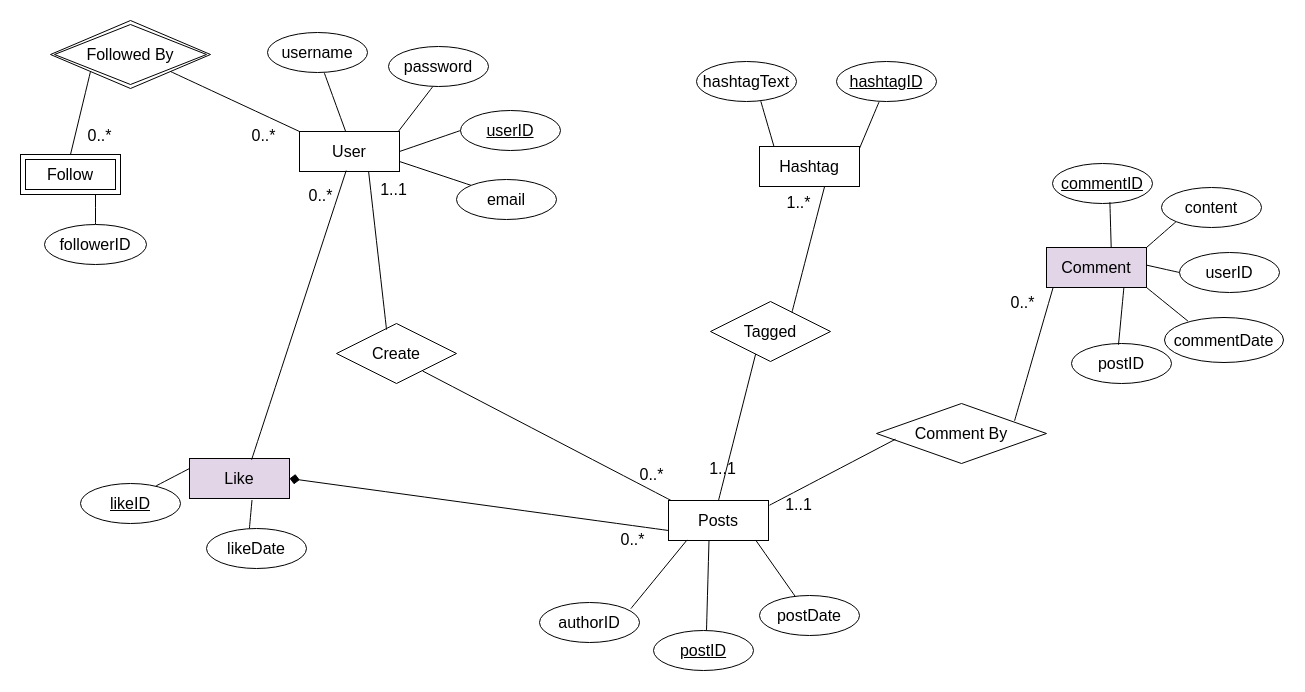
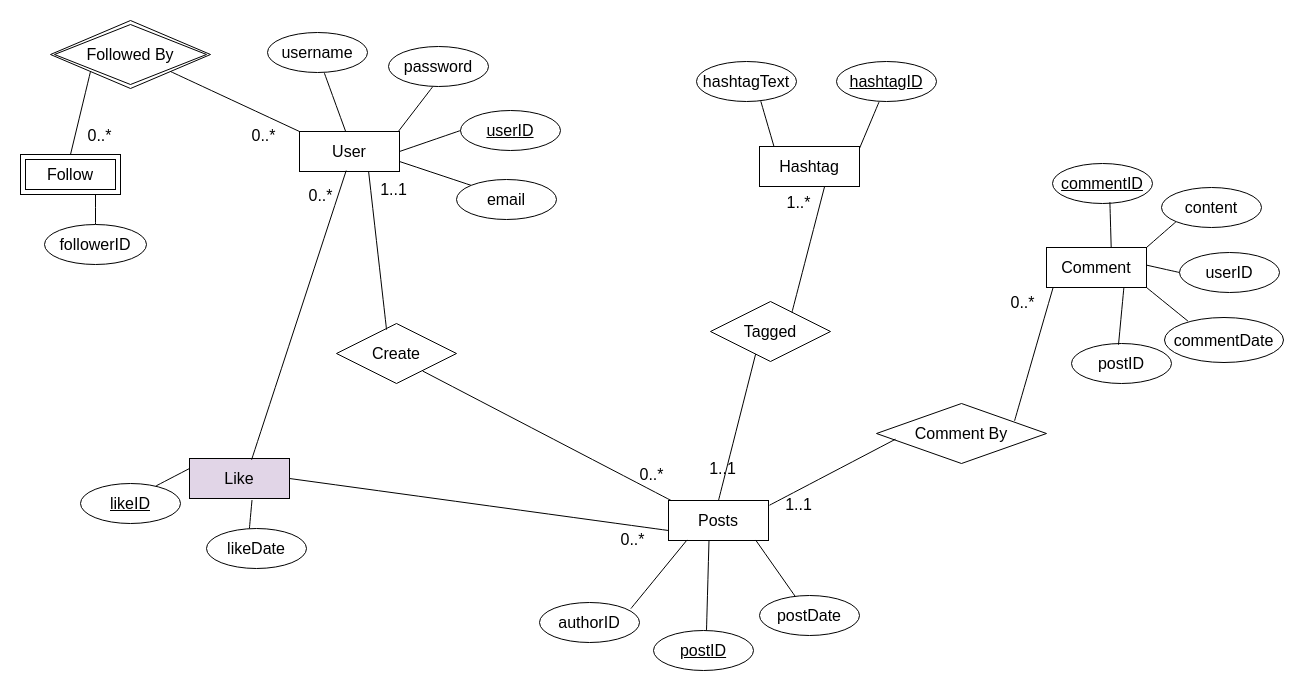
(1097, 268) -> (1097, 268)
(300, 480) -> (295, 479)
